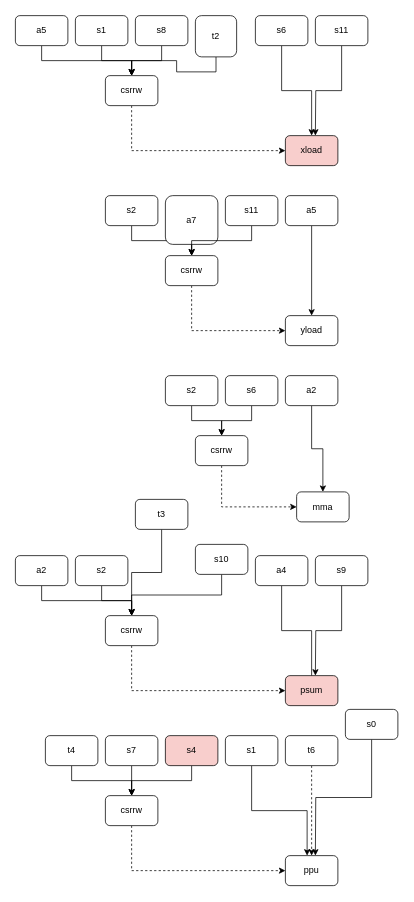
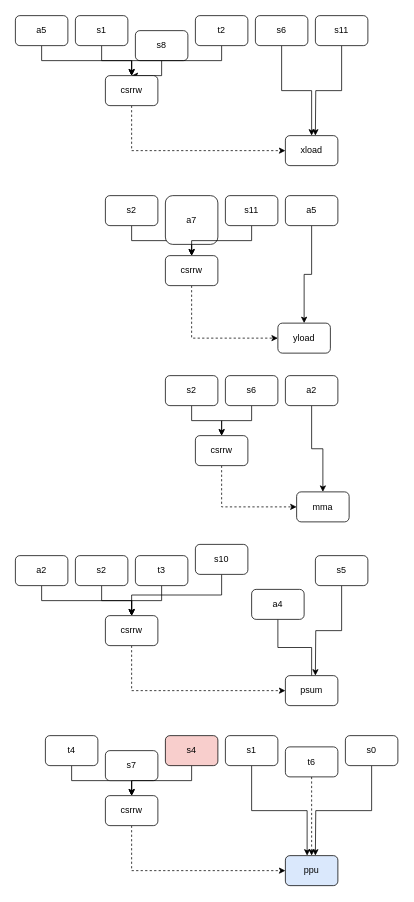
(162, 30) -> (162, 45)
(216, 36) -> (222, 30)
(312, 150) -> (312, 150)
(312, 330) -> (304, 338)
(162, 514) -> (162, 570)
(282, 570) -> (278, 604)
(342, 570) -> (342, 570)
(312, 690) -> (312, 690)
(372, 724) -> (372, 750)
(132, 750) -> (132, 765)
(312, 750) -> (312, 762)
(312, 870) -> (312, 870)
